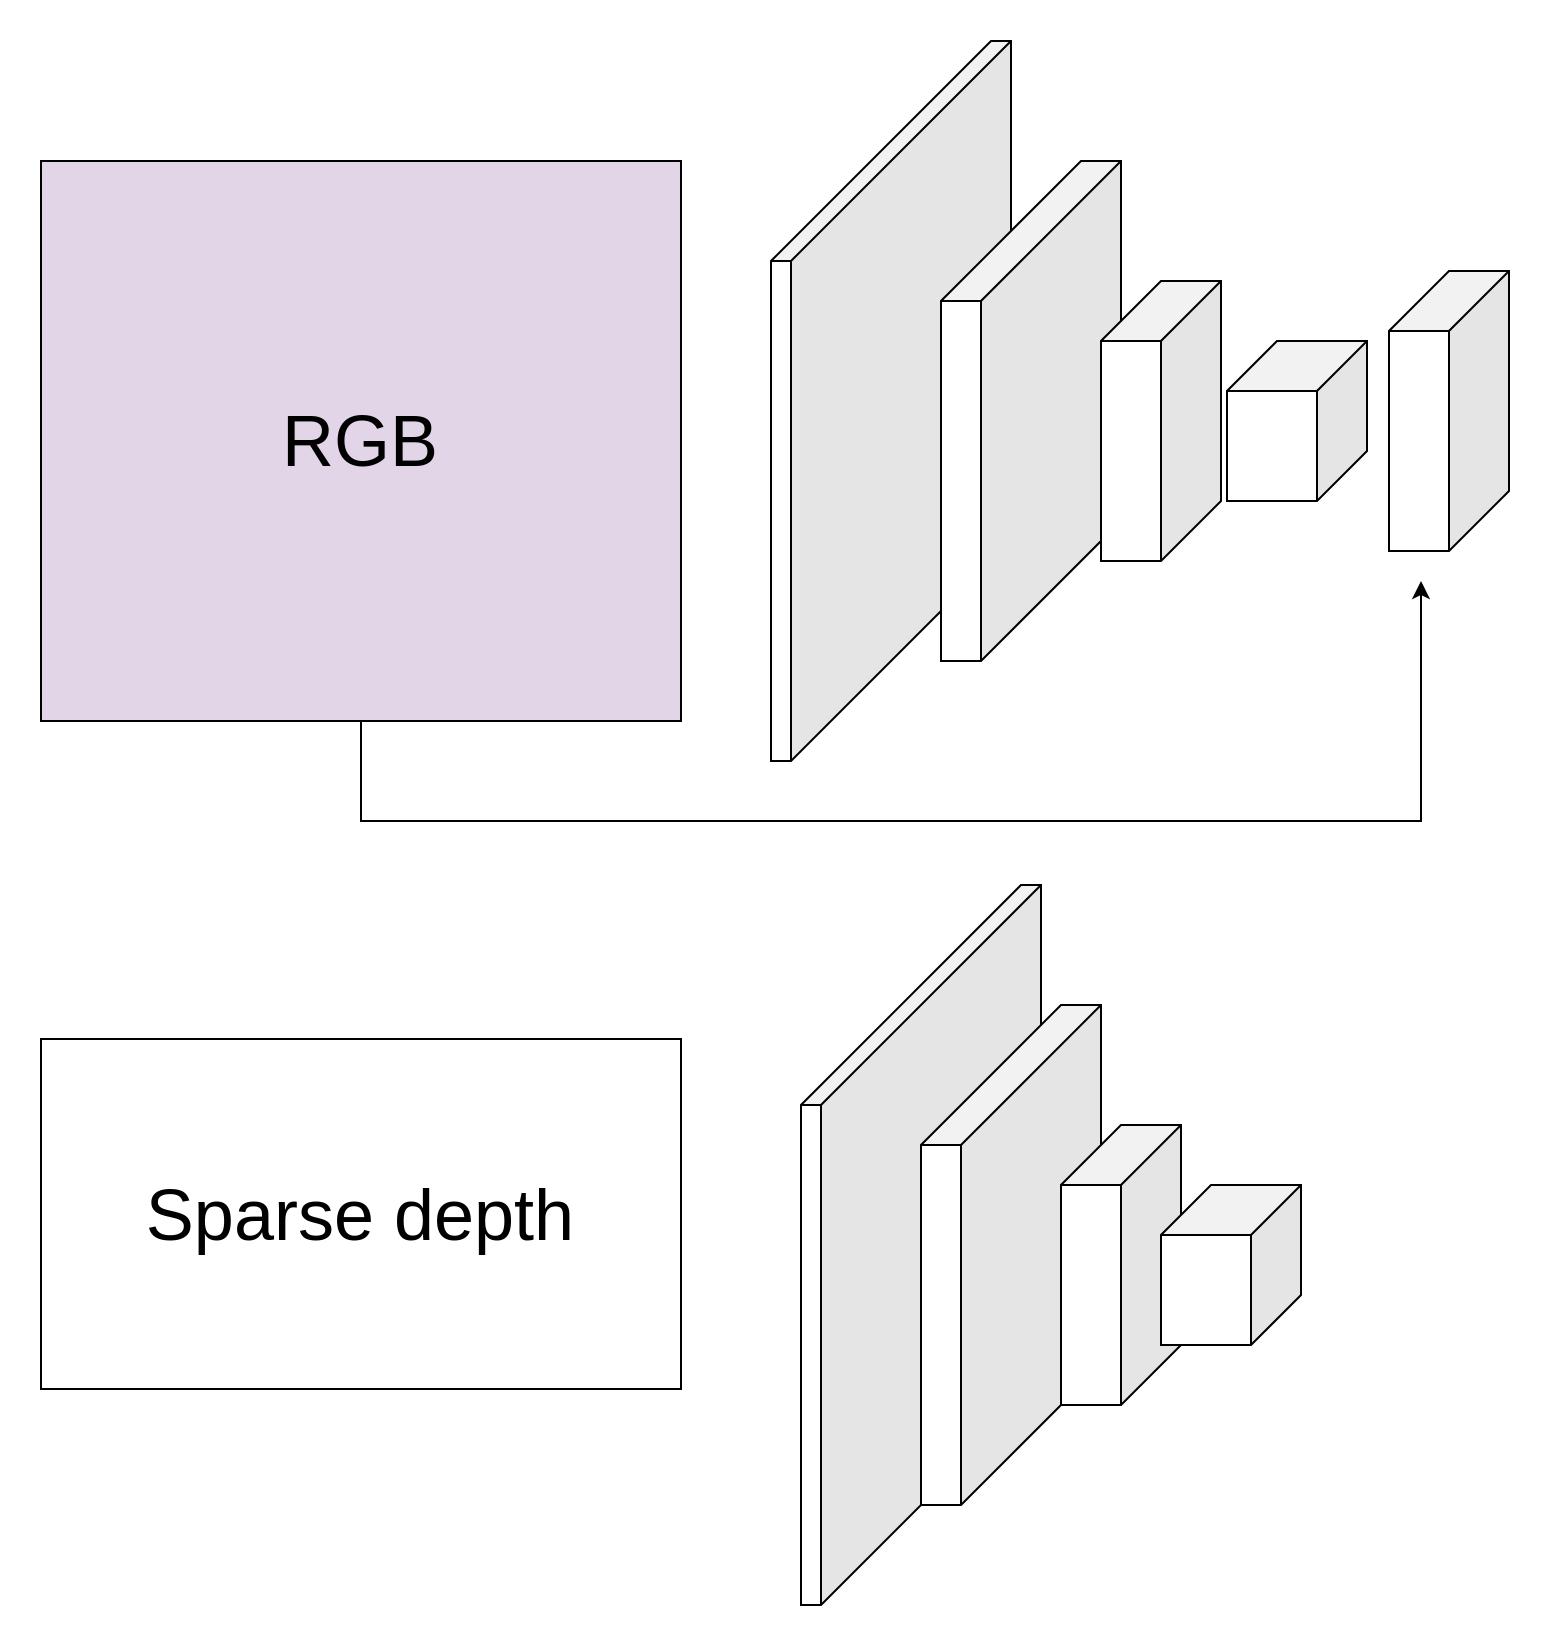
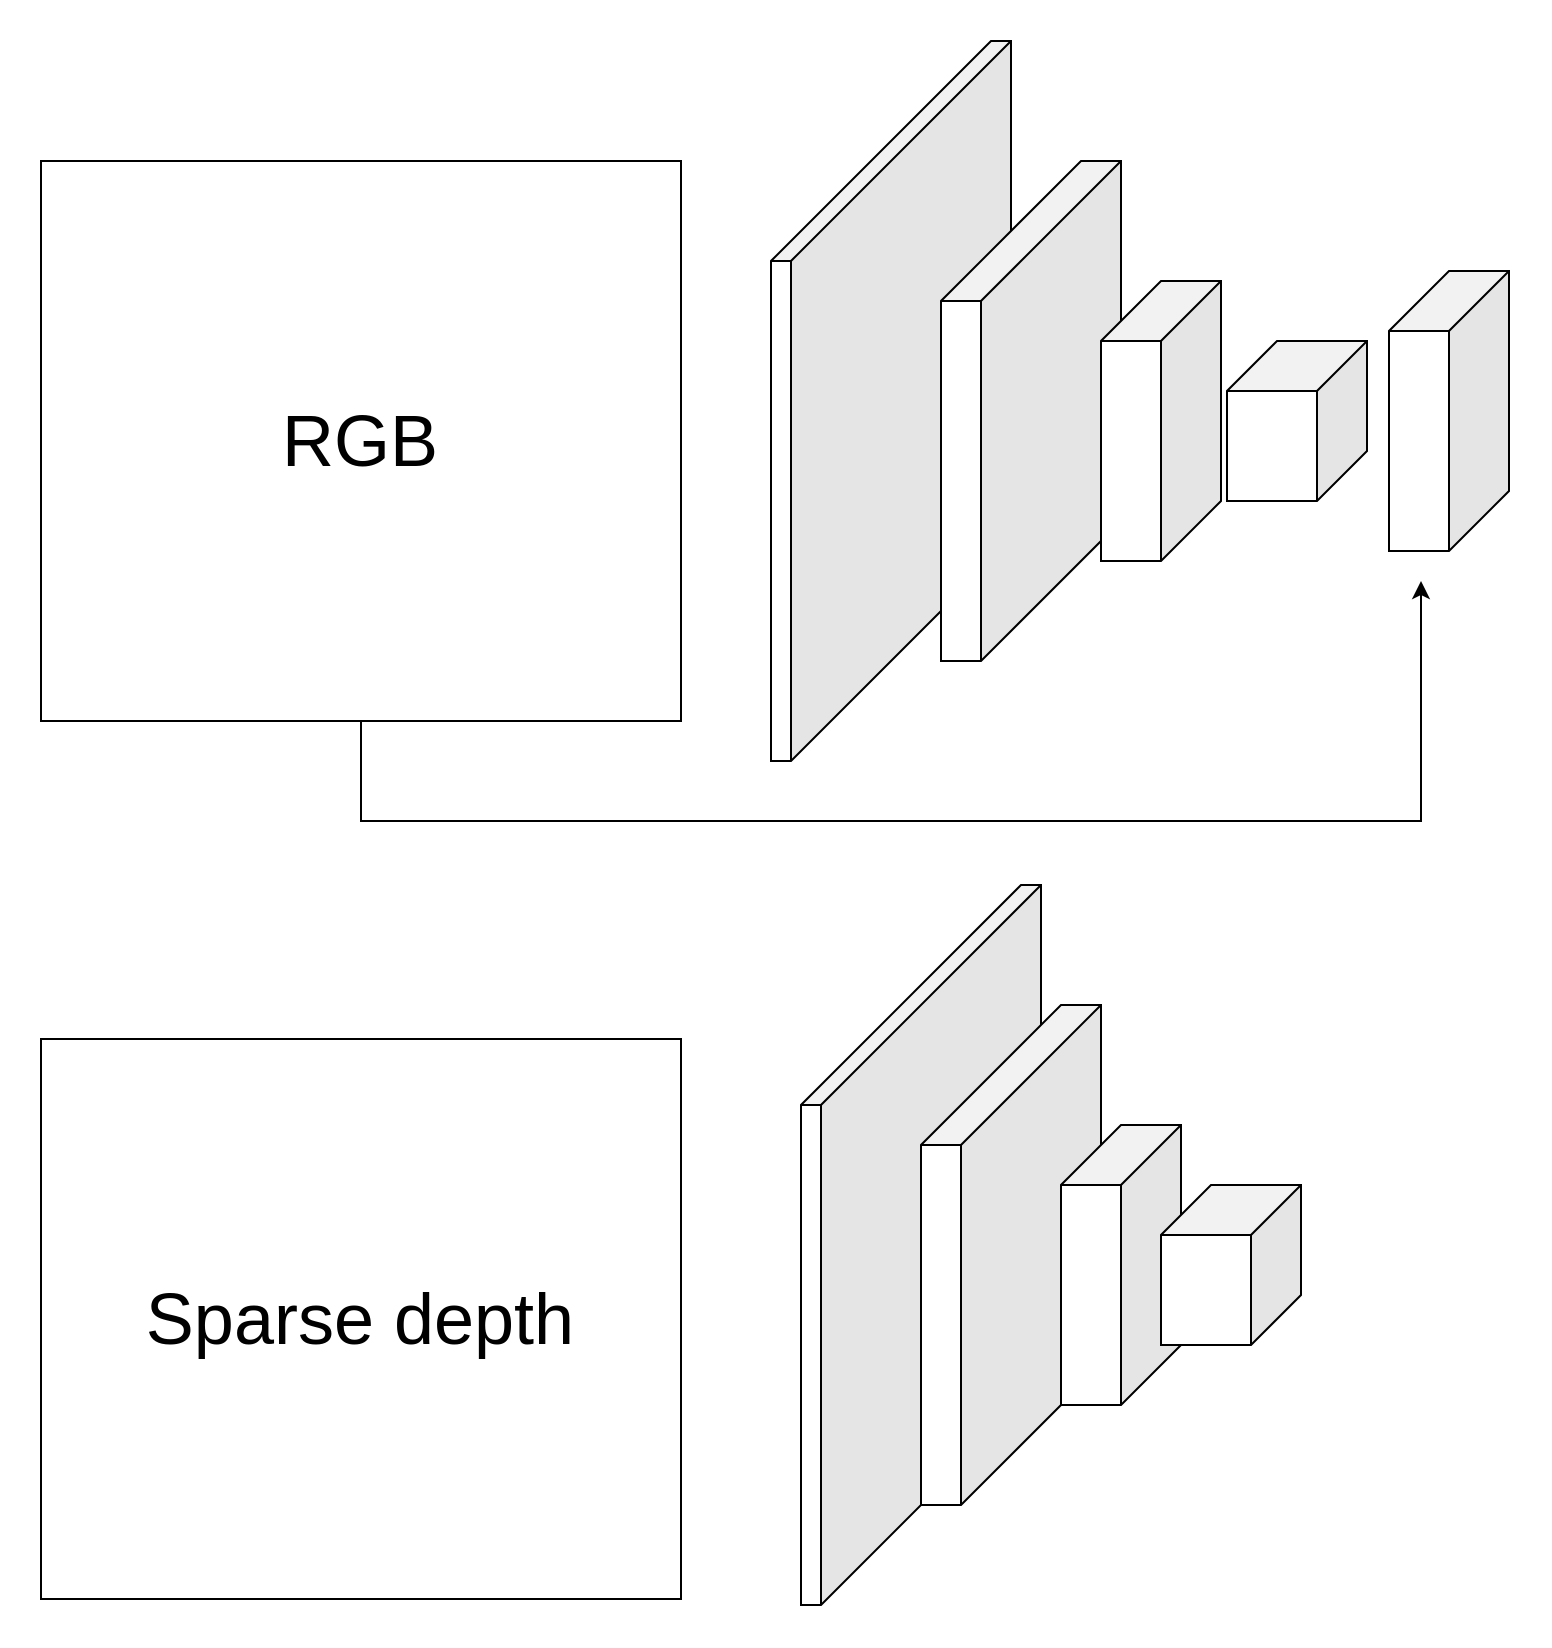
(361, 441) -> (361, 441)
(361, 1214) -> (361, 1319)
